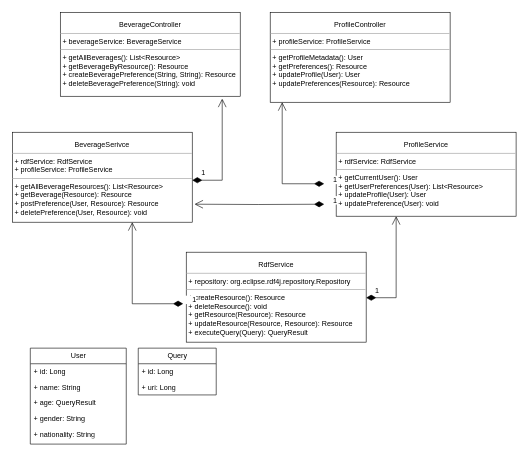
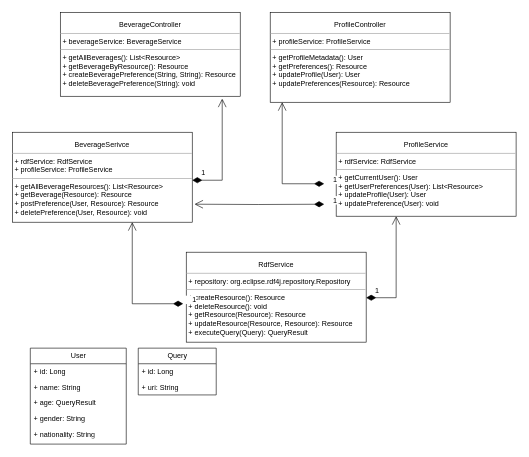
(160, 388) -> (163, 388)
